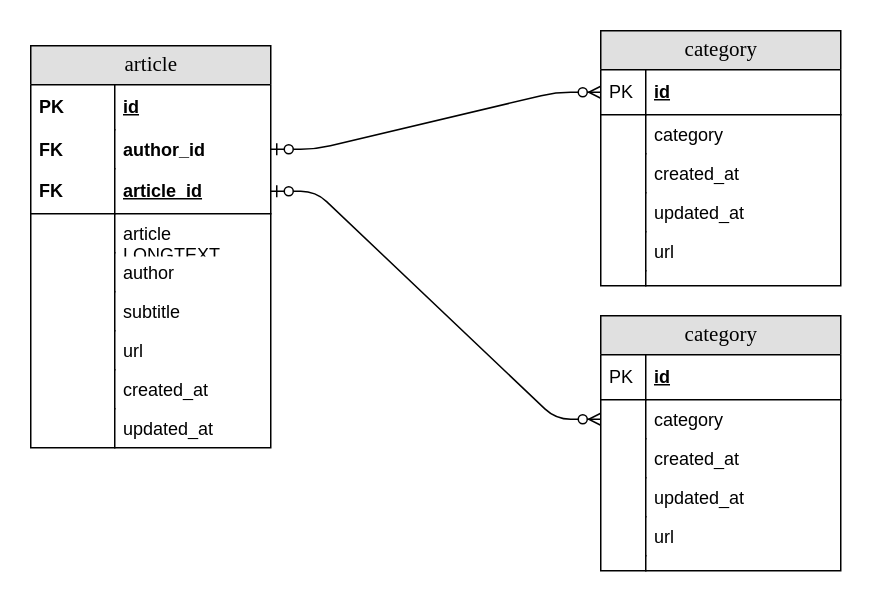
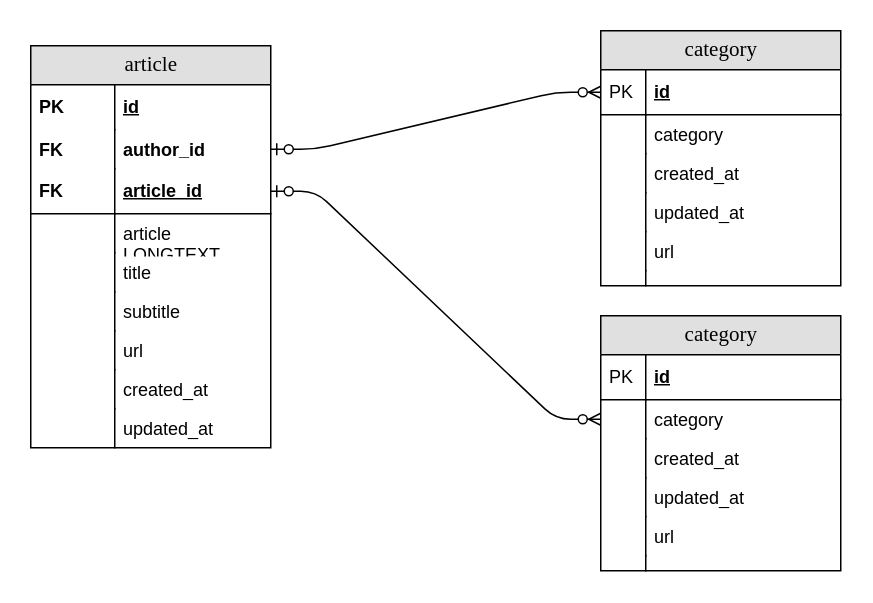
(154, 274) -> (144, 274)
